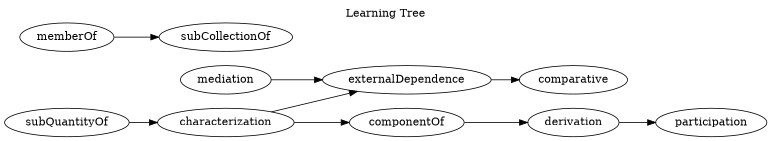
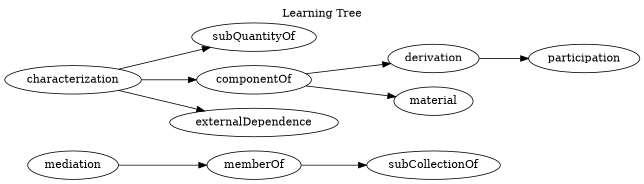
(293, 80) -> (158, 165)
(573, 80) -> none
none -> (434, 101)
(139, 122) -> (160, 59)
